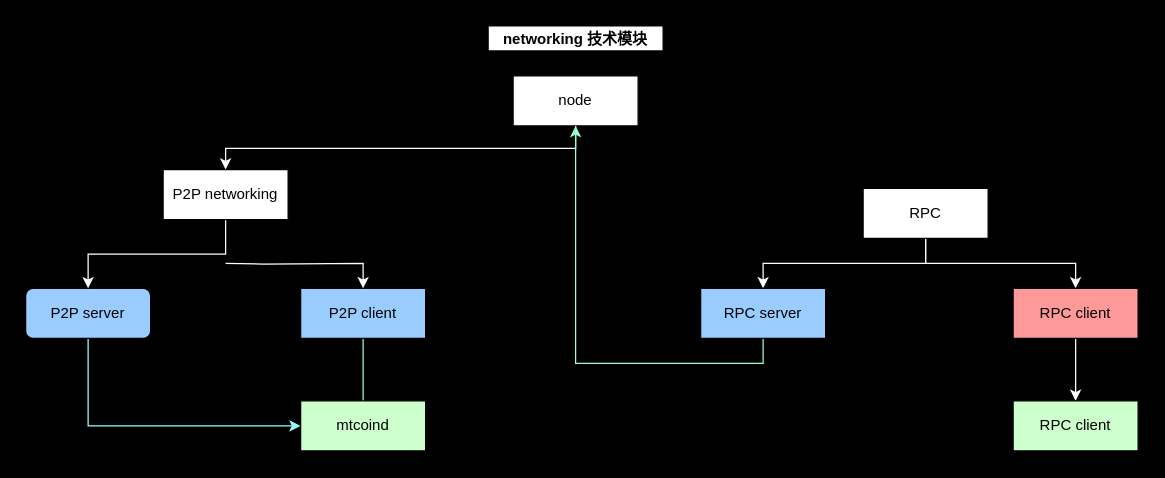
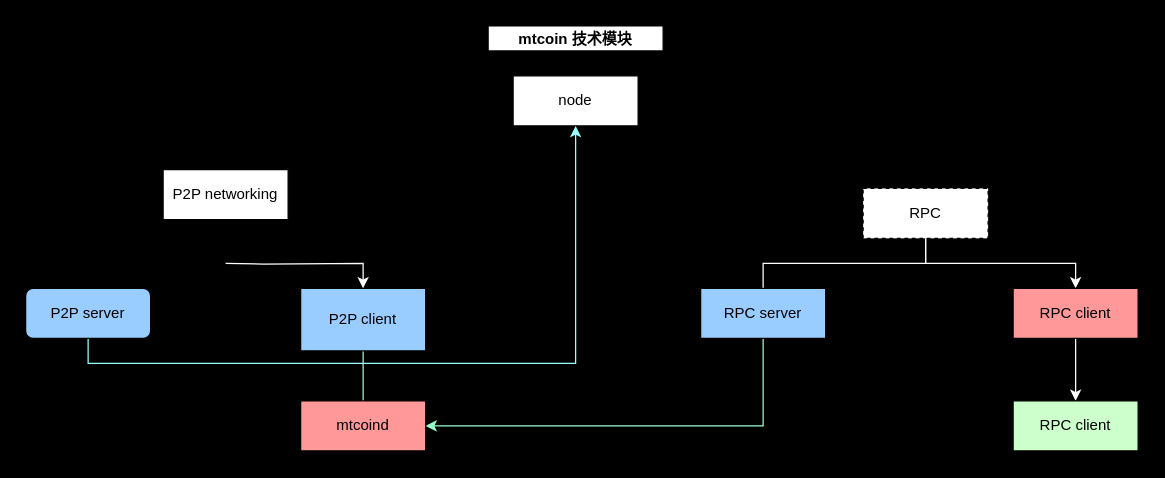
(575, 39) -> (575, 39)
(393, 148) -> none
(926, 213) -> (926, 213)
(161, 254) -> none
(763, 278) -> (763, 281)
(363, 313) -> (363, 319)
(671, 363) -> (631, 426)
(158, 426) -> (328, 363)
(363, 426) -> (363, 426)
